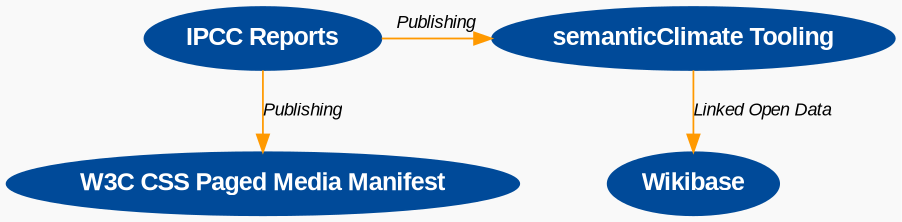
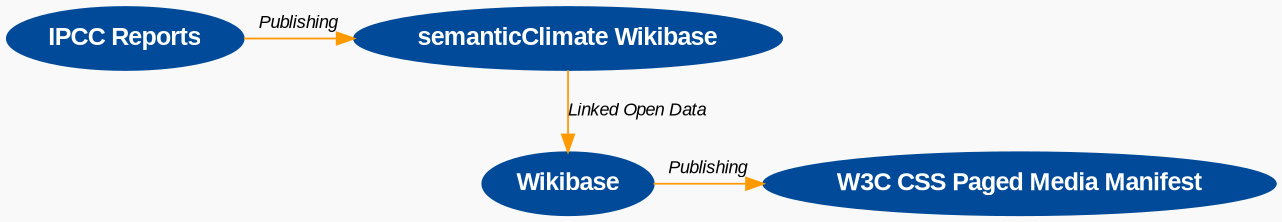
(693, 38) -> (568, 38)
(263, 102) -> (700, 184)
